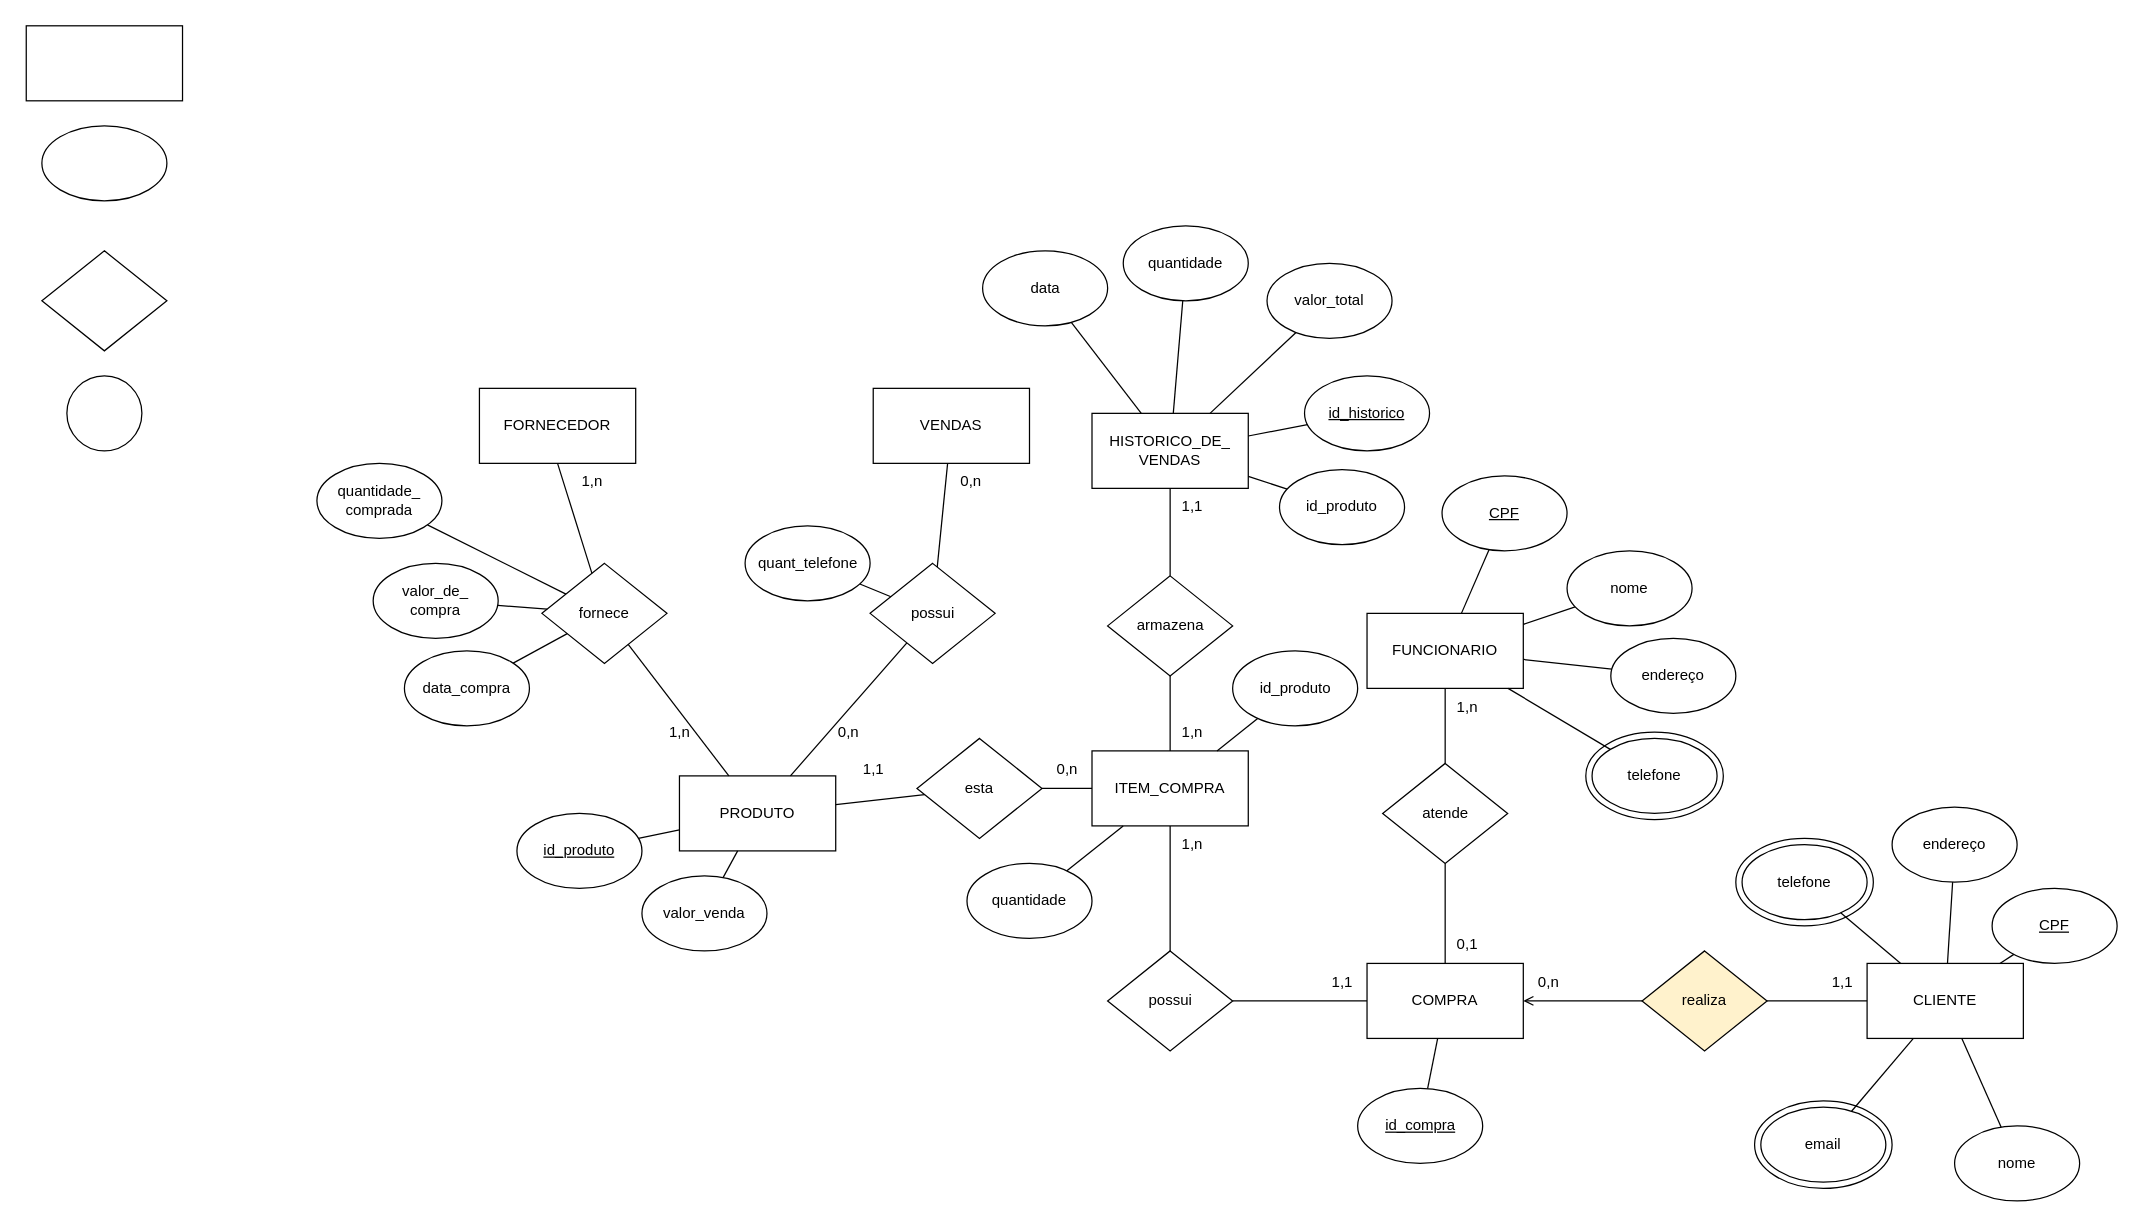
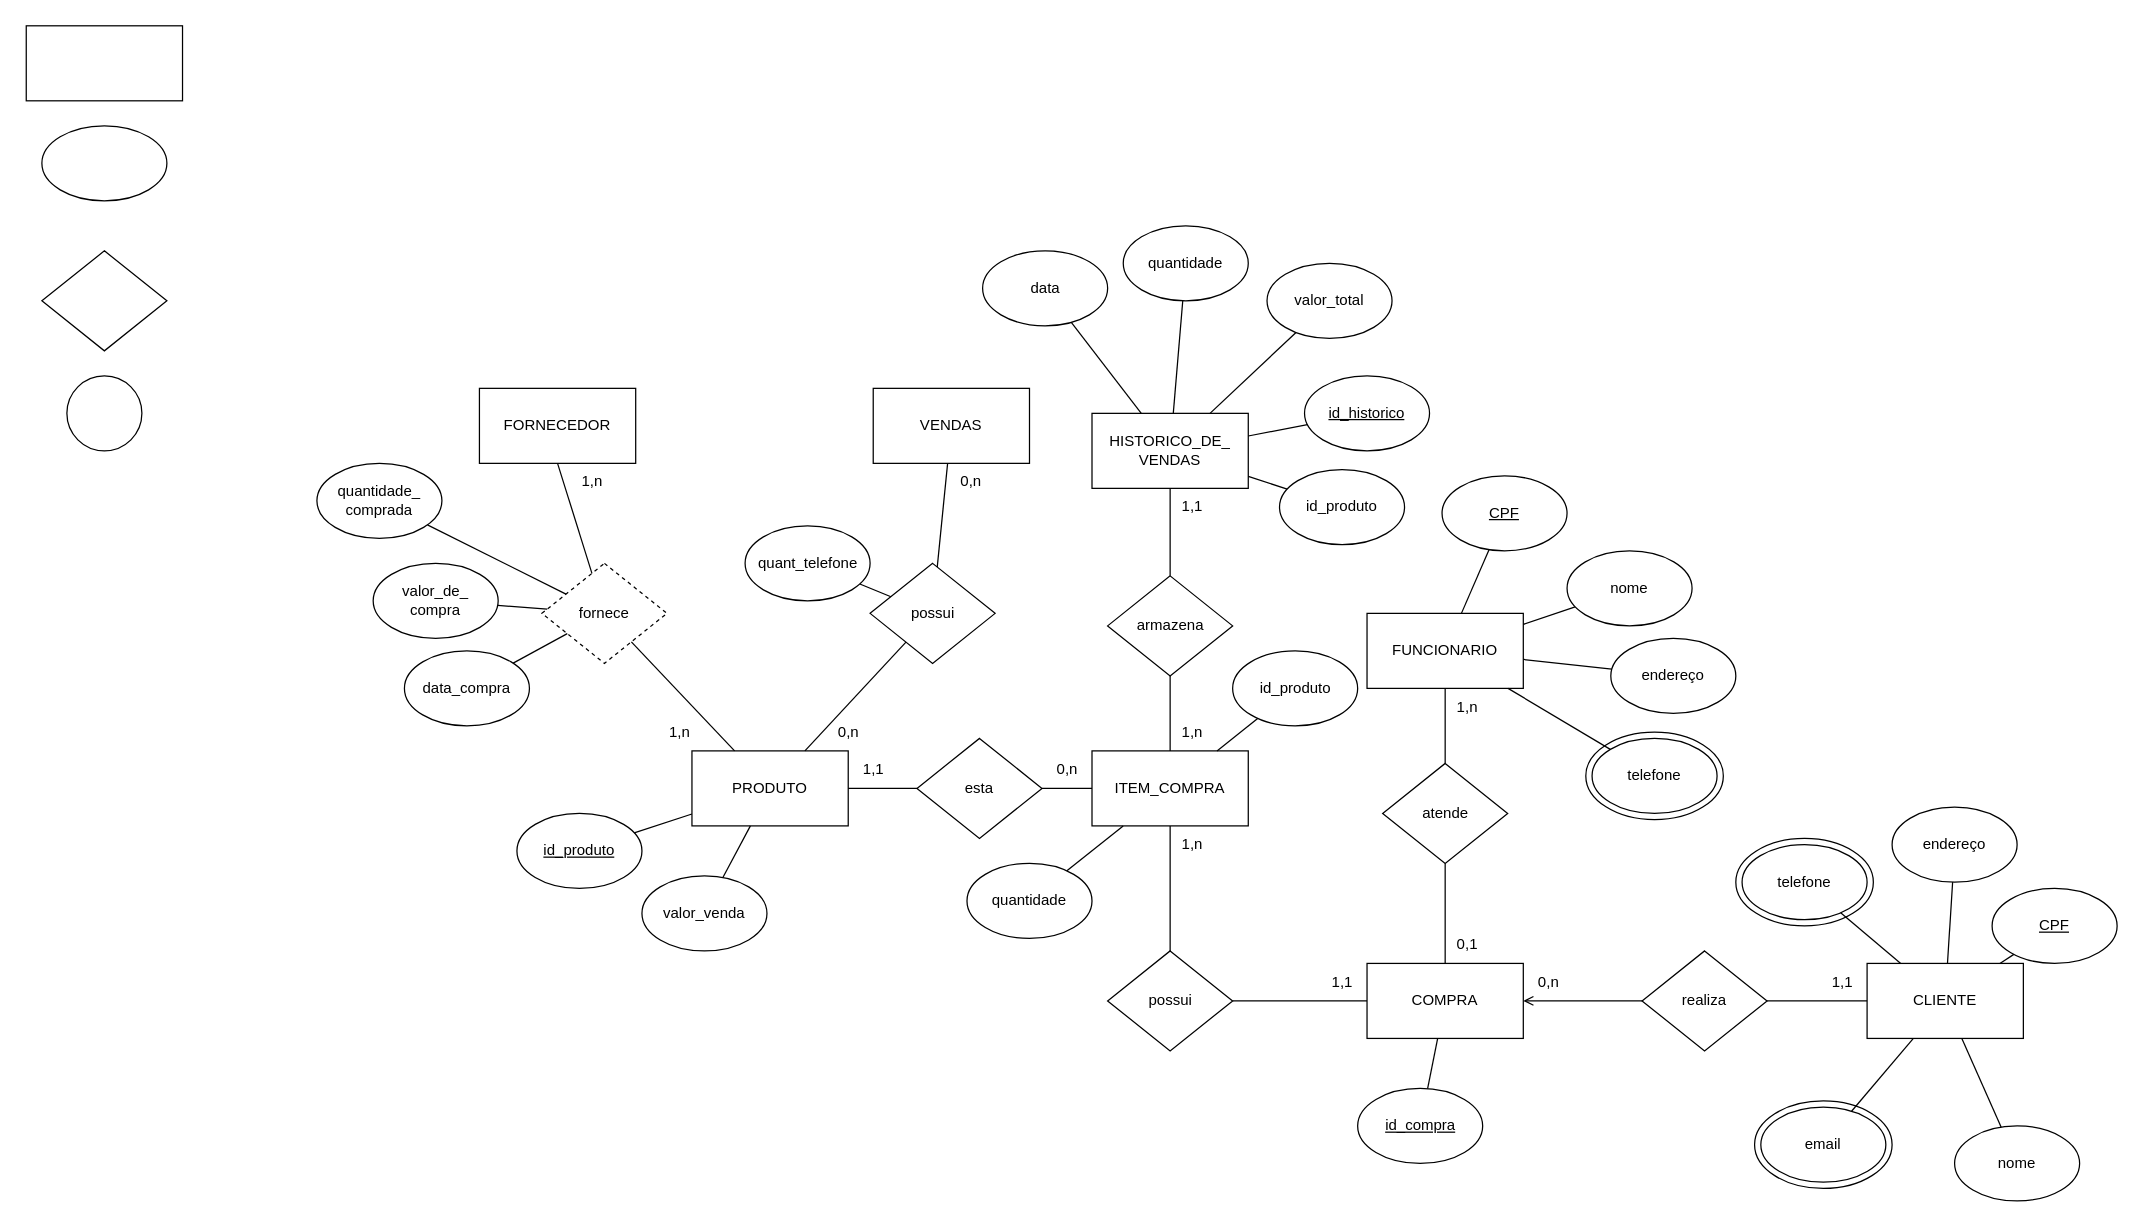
(604, 613) -> (604, 613)
(758, 813) -> (770, 788)
(1704, 1001) -> (1704, 1001)
